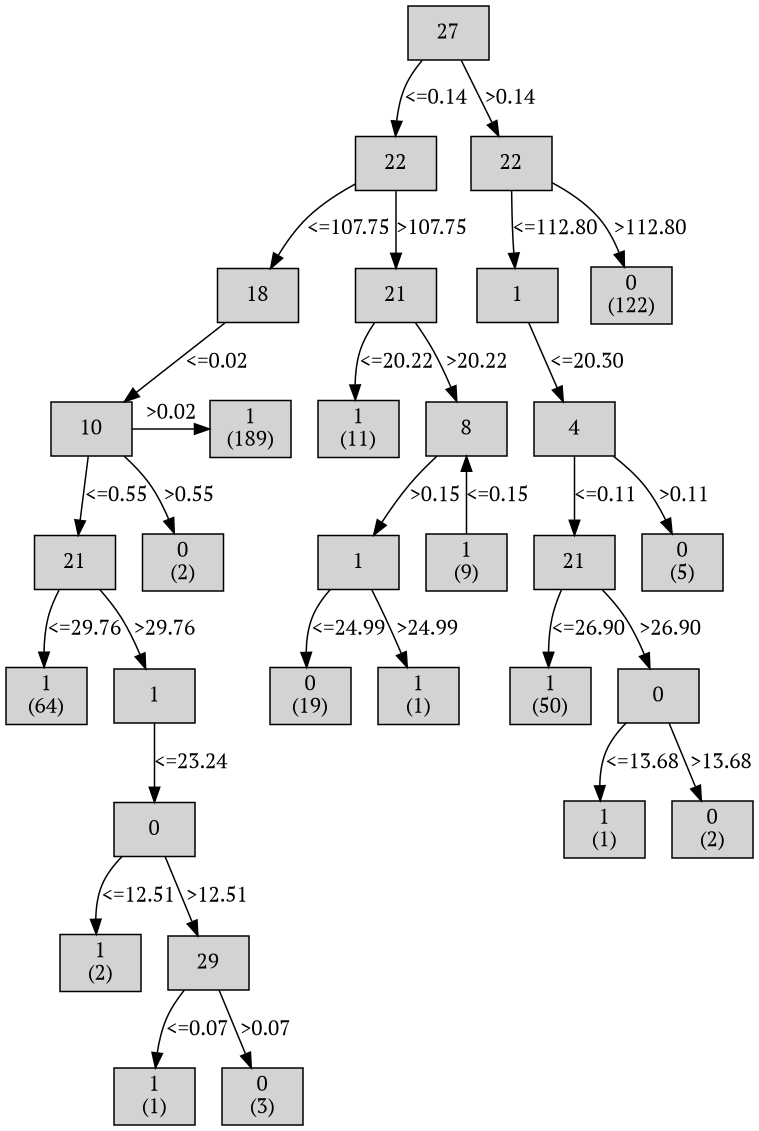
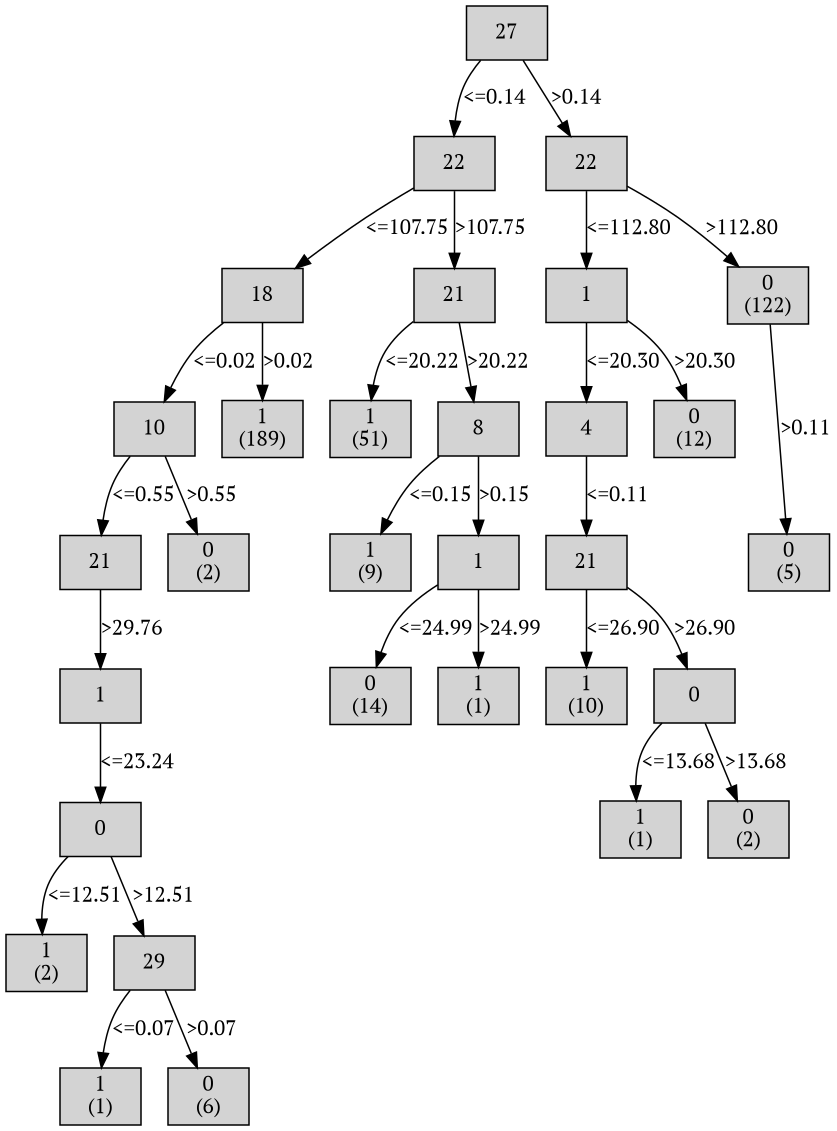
(163, 429) -> (262, 354)
(358, 429) -> (370, 429)
none -> (694, 429)
(644, 485) -> (778, 422)
(466, 503) -> (409, 485)
(46, 696) -> none
(310, 696) -> (370, 696)
(550, 696) -> (586, 696)
(262, 1096) -> (208, 1096)
